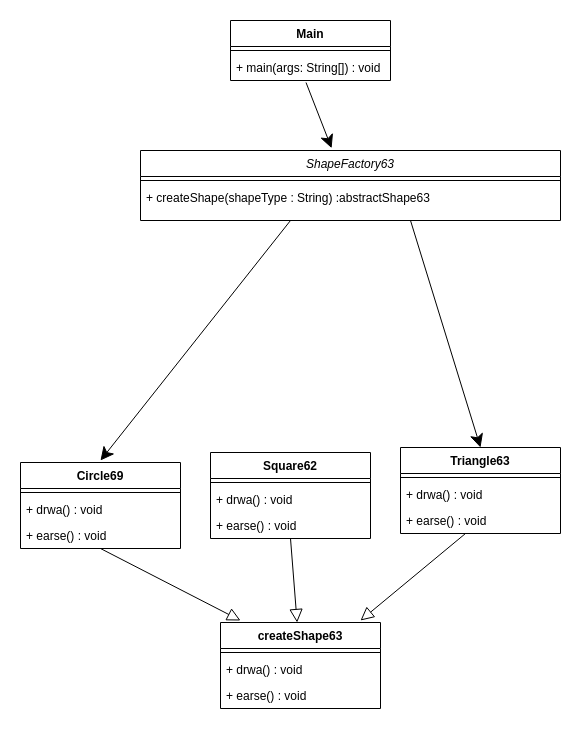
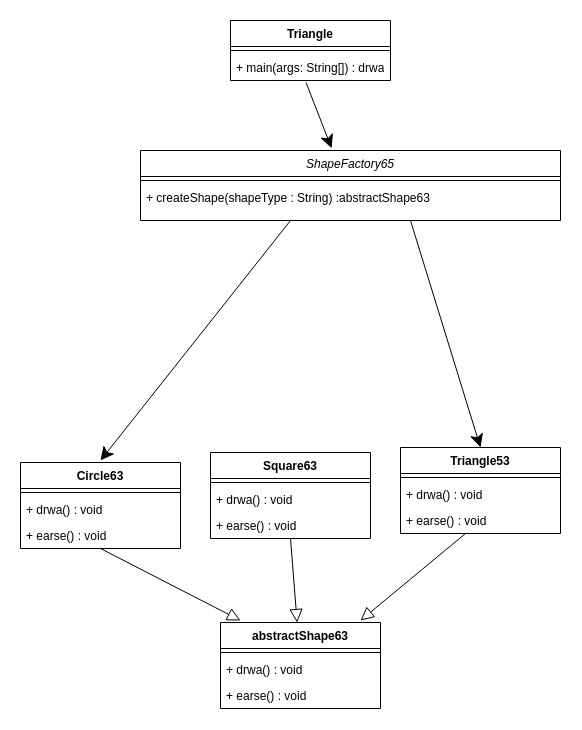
(311, 35) -> (311, 35)
(312, 76) -> (312, 76)
(350, 164) -> (350, 164)
(481, 462) -> (481, 462)
(291, 467) -> (291, 467)
(101, 477) -> (101, 477)
(301, 637) -> (301, 637)
